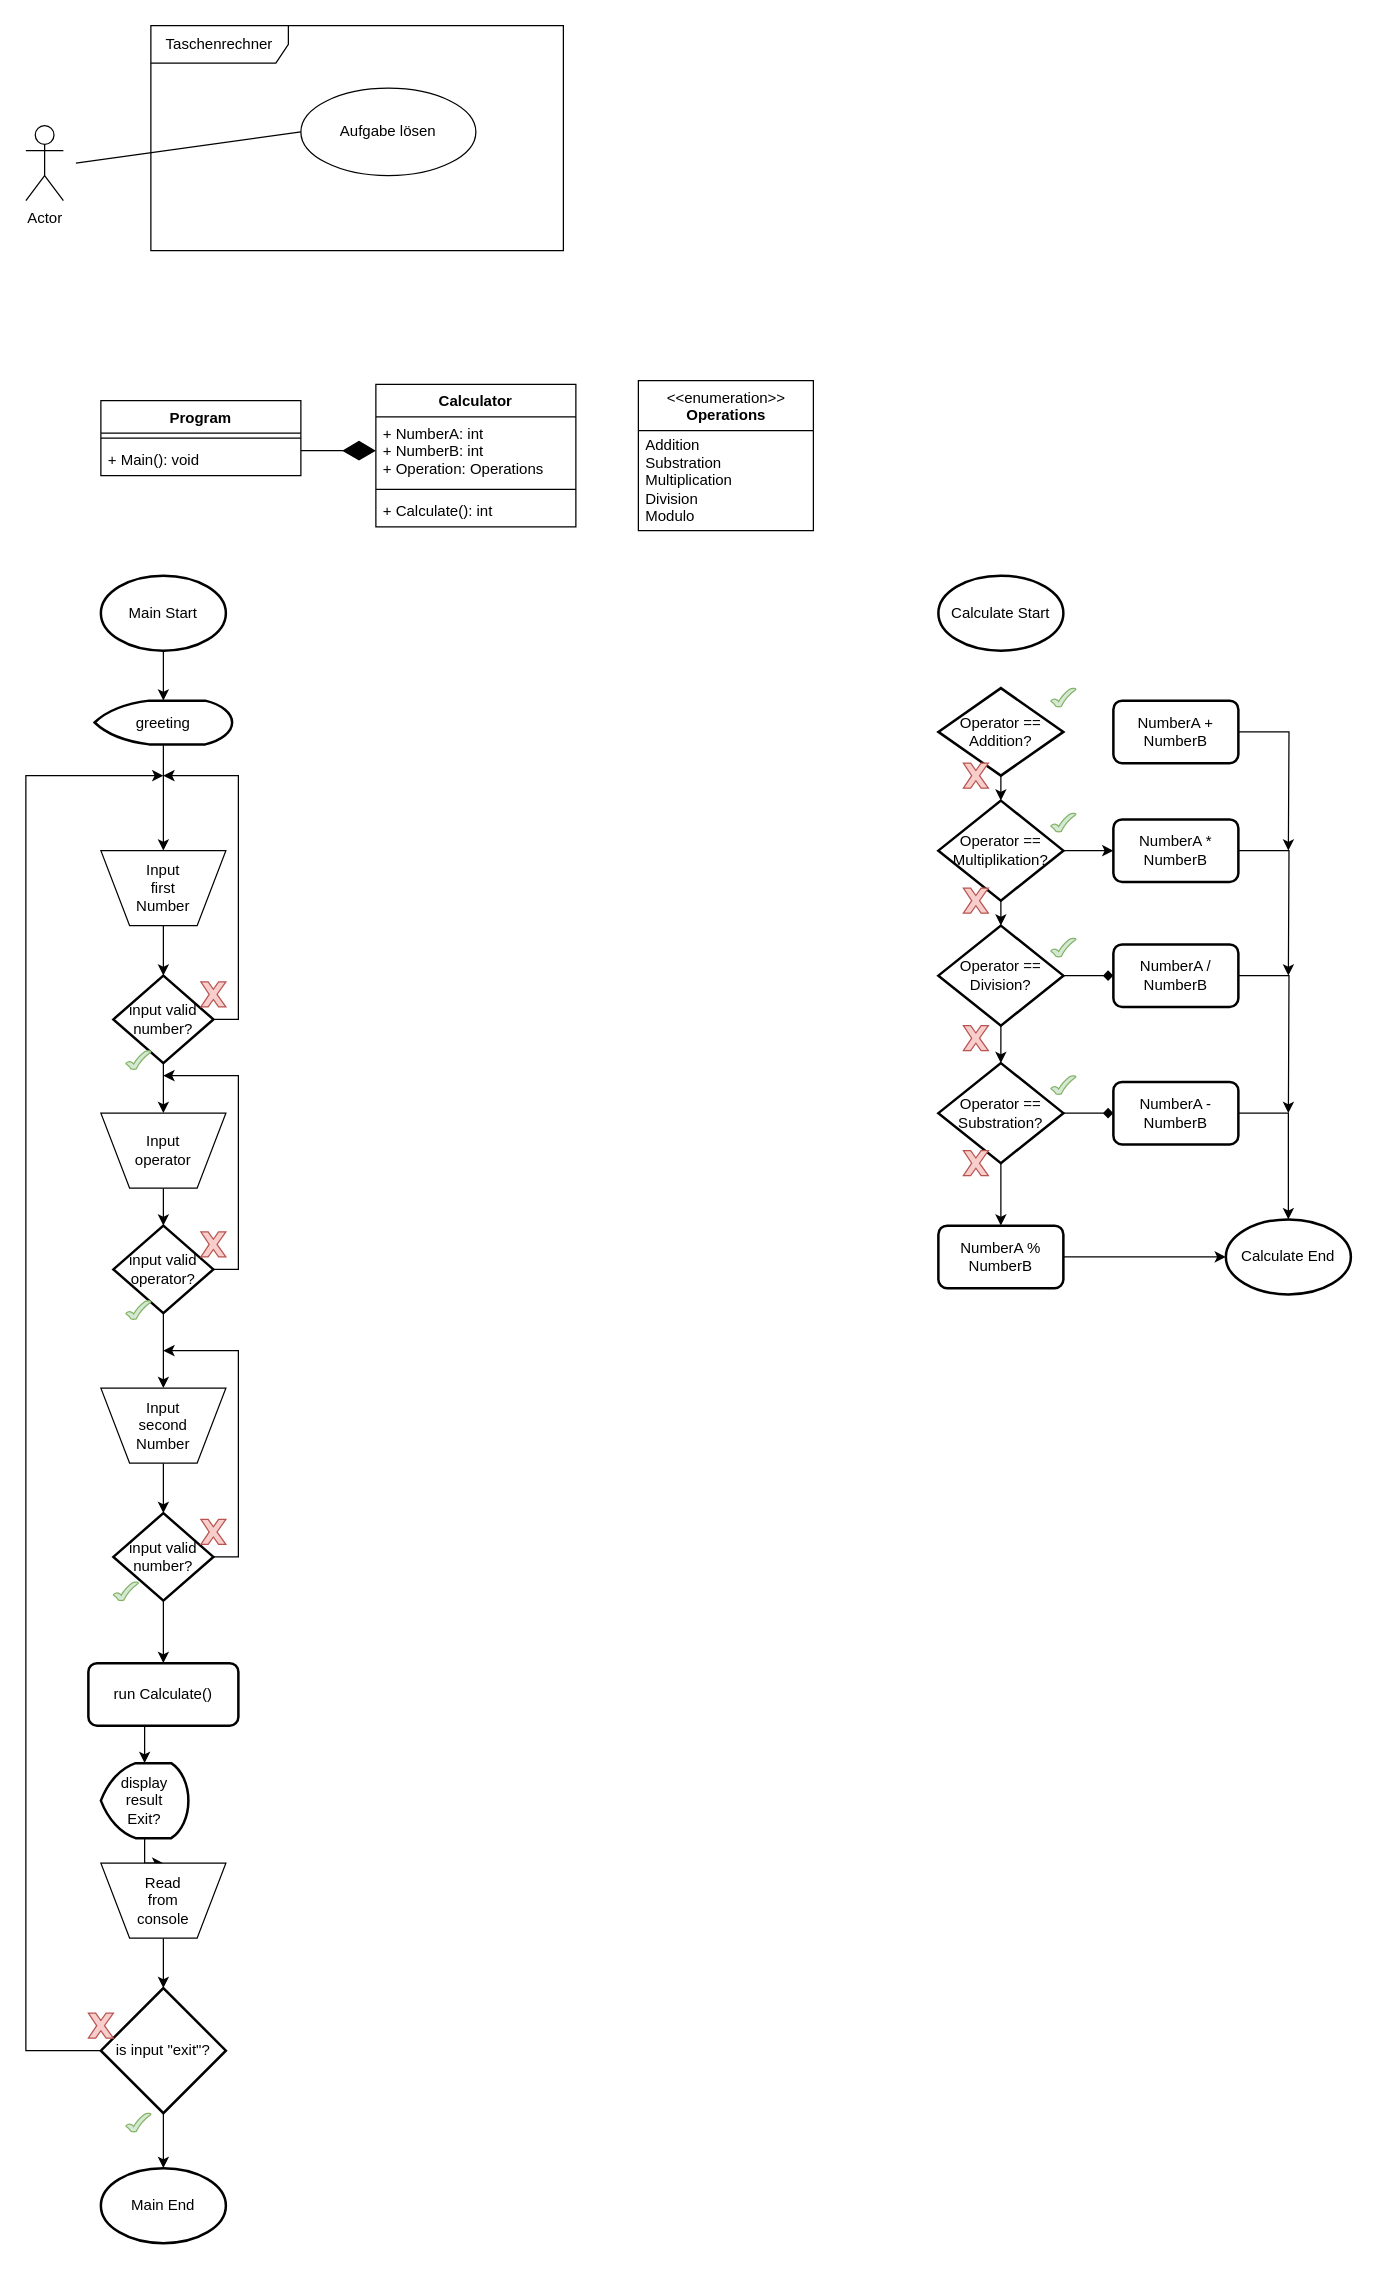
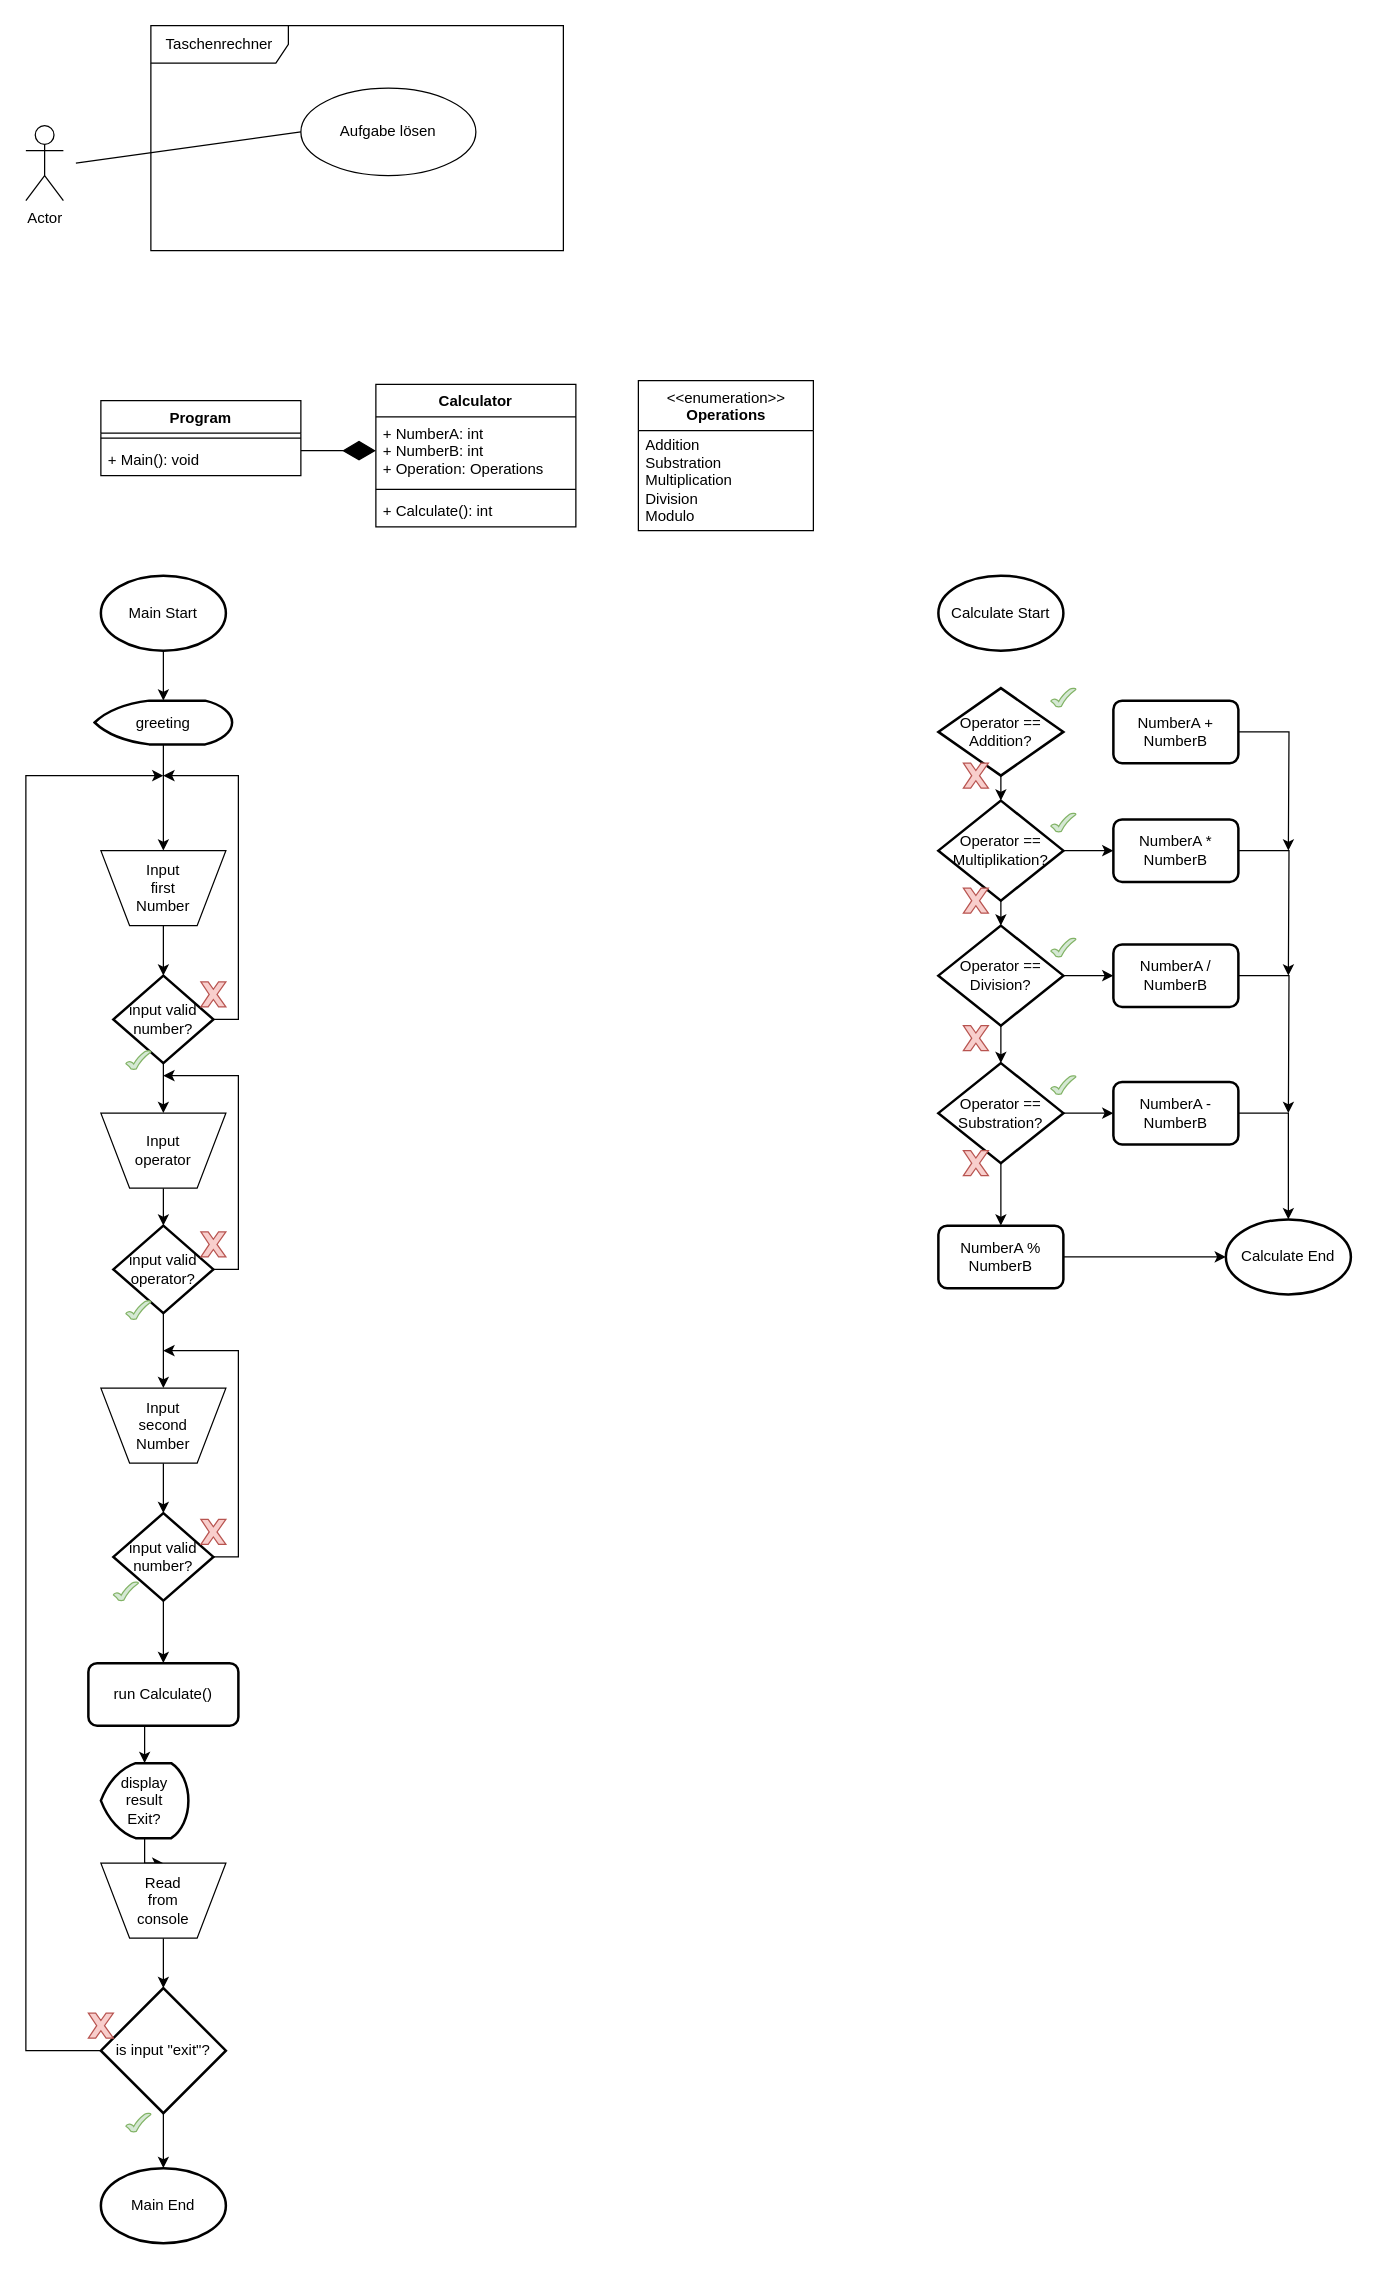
(1102, 976) -> (1103, 976)
(1102, 1113) -> (1103, 1113)
